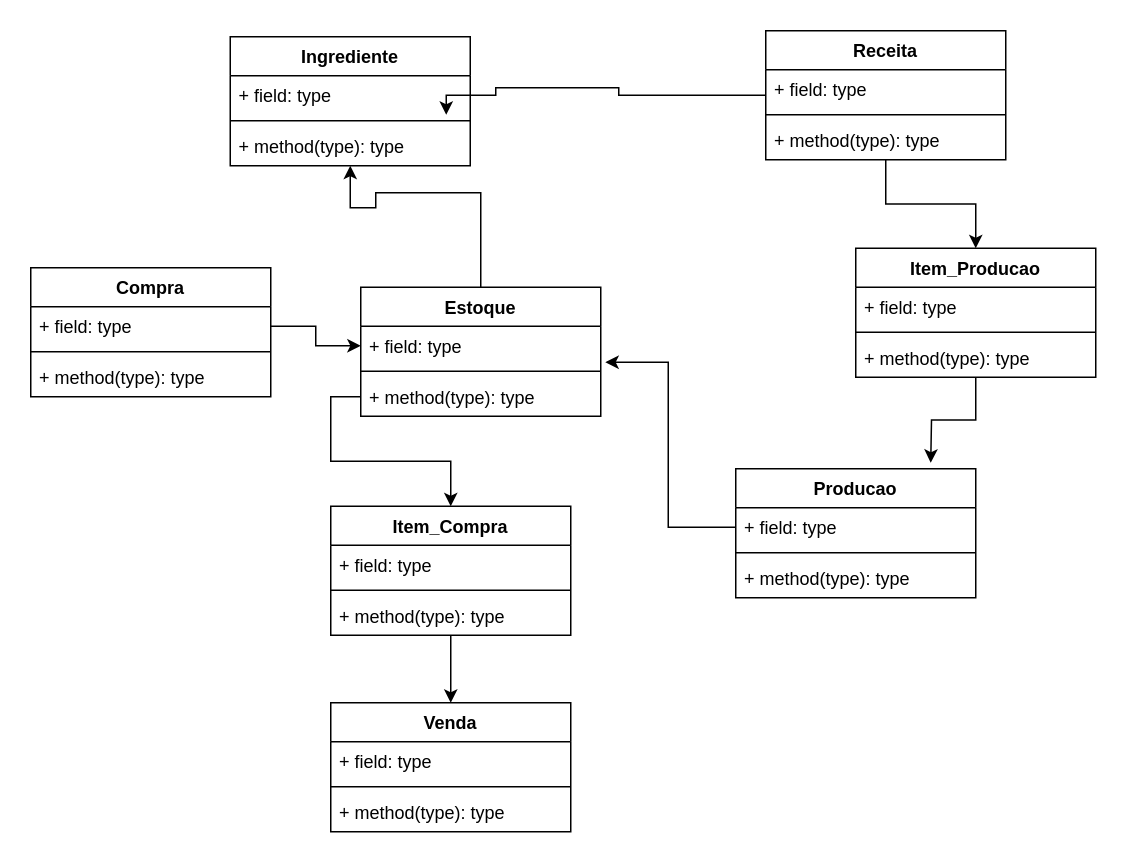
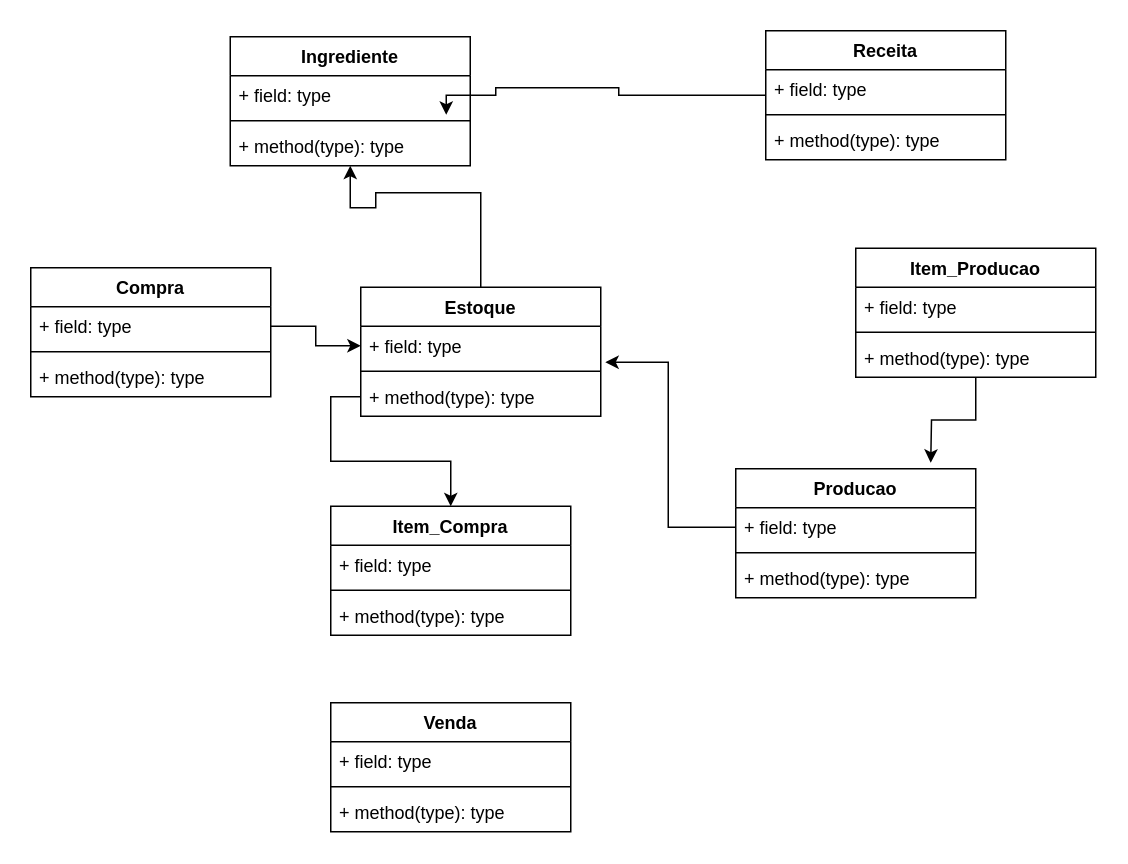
(927, 204) -> none
(451, 666) -> none
